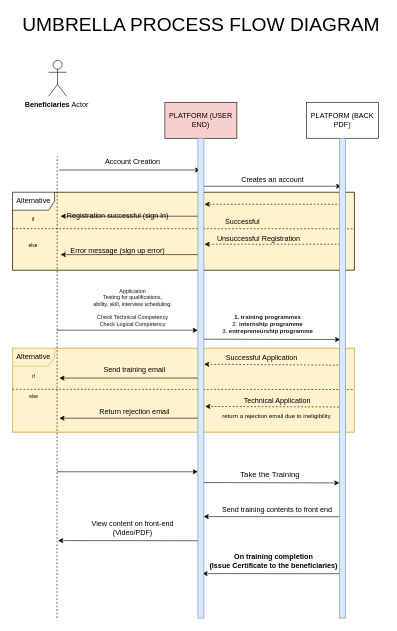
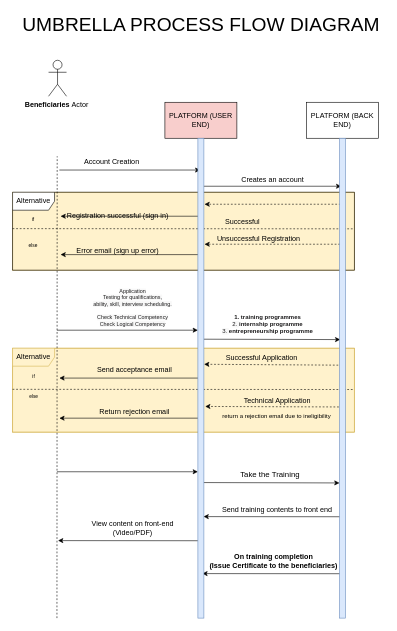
(342, 120) -> (342, 120)
(132, 162) -> (111, 162)
(118, 251) -> (118, 251)
(134, 370) -> (134, 370)
